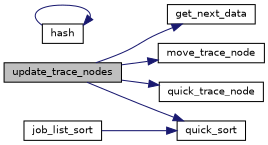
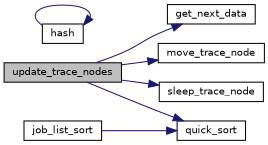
(211, 92) -> (211, 92)
